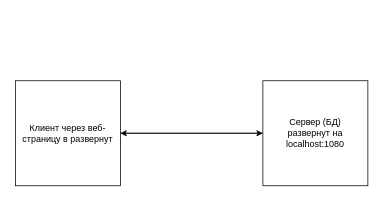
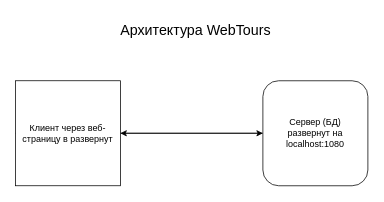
none -> (195, 30)
(315, 133) -> (315, 133)
